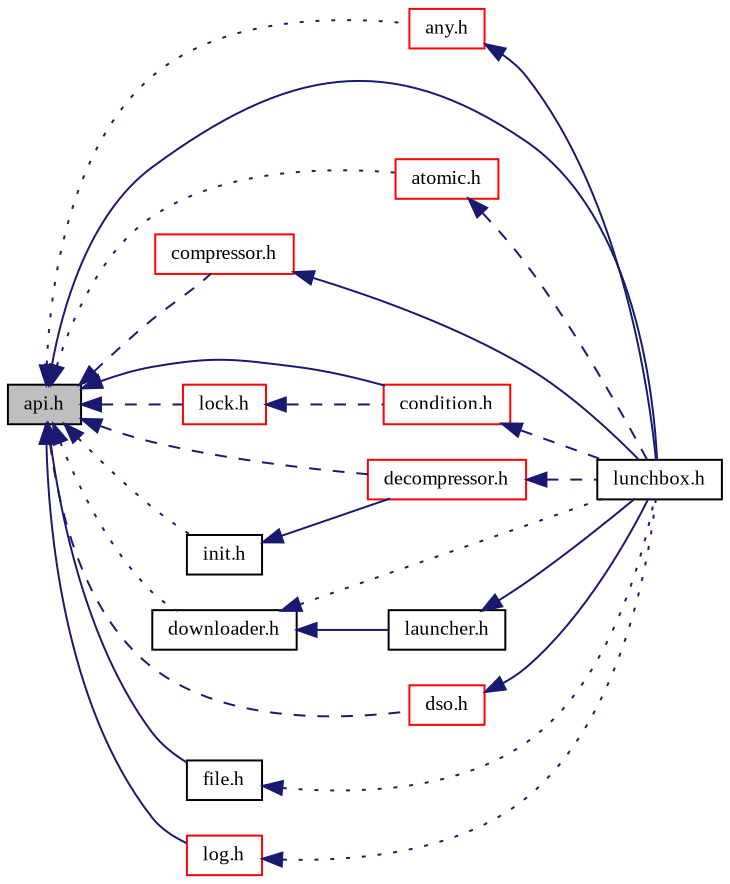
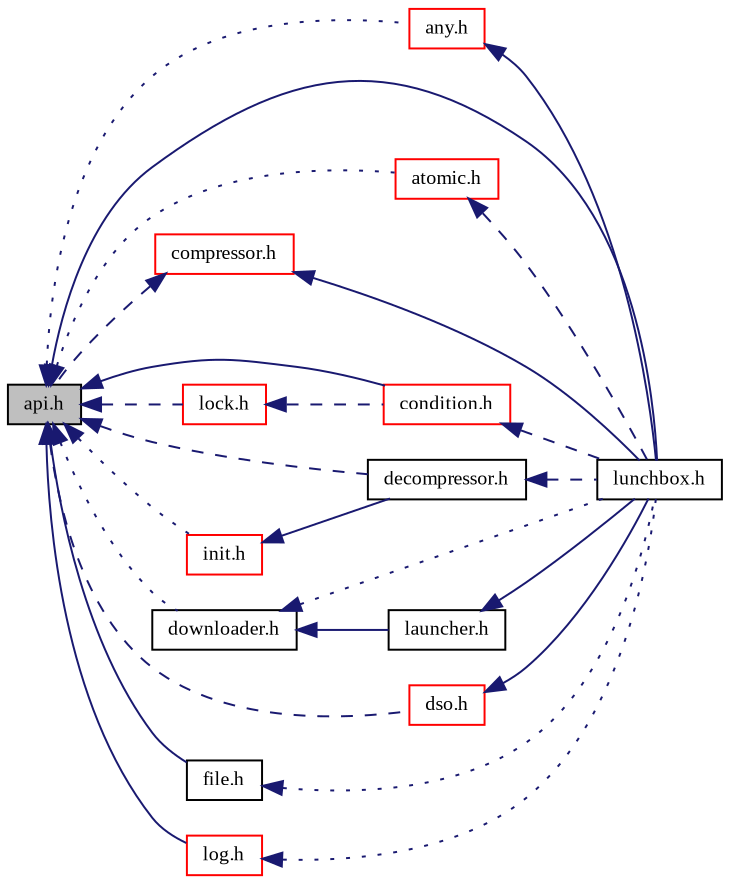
(151, 320) -> (99, 333)
(447, 480) -> (447, 480)
(224, 555) -> (224, 555)
